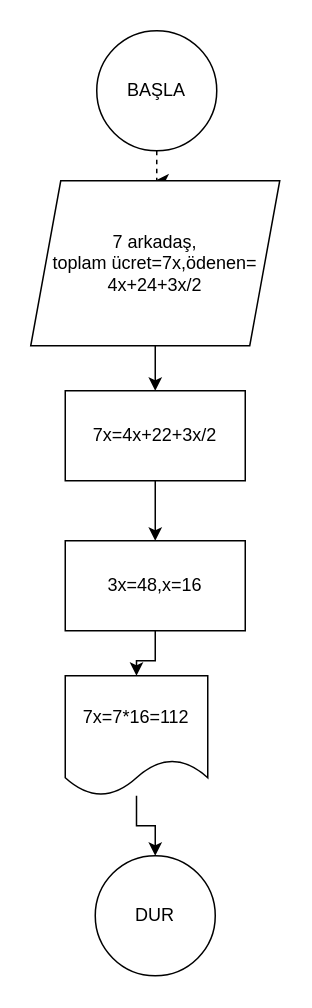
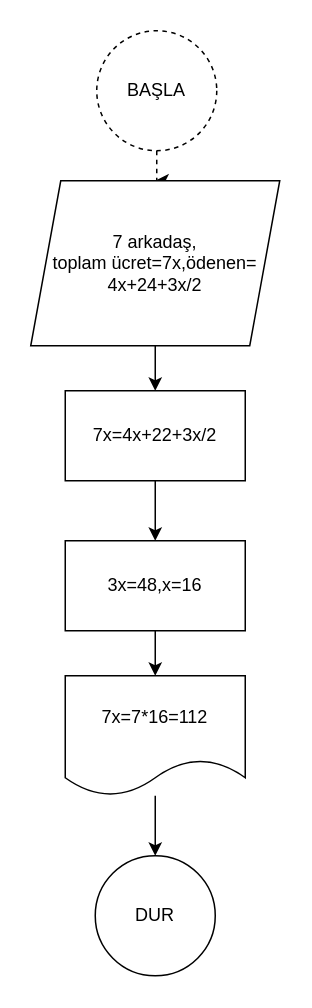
(157, 91) -> (157, 91)
(137, 736) -> (155, 736)
